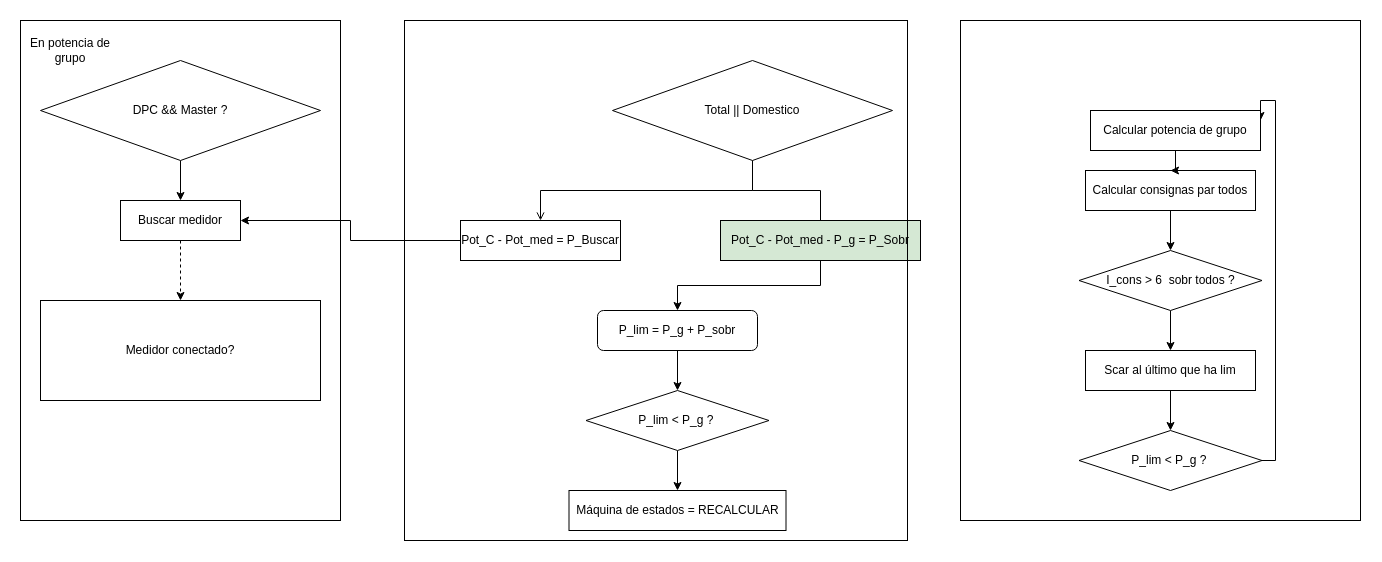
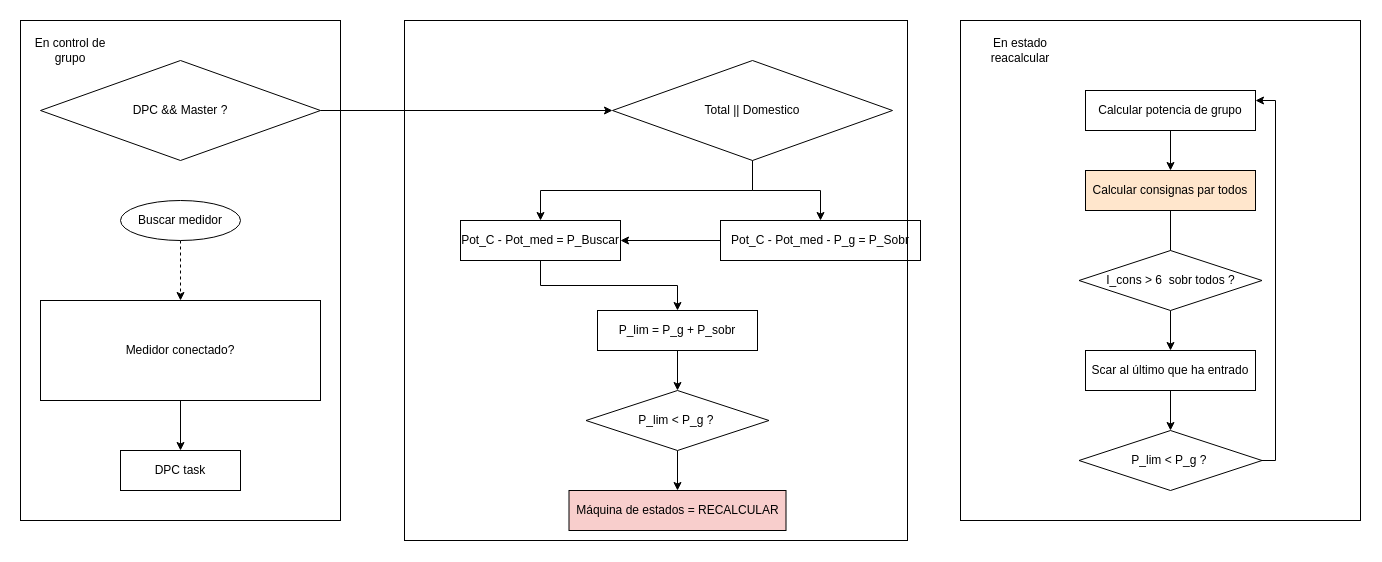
(71, 51) -> (71, 51)
none -> (1021, 51)
(1176, 131) -> (1171, 111)
(181, 177) -> (463, 111)
(1171, 191) -> (1171, 191)
(541, 214) -> (541, 212)
(821, 215) -> (821, 212)
(181, 221) -> (181, 221)
(351, 235) -> (595, 286)
(821, 241) -> (821, 241)
(1171, 242) -> (1171, 245)
(763, 286) -> (674, 241)
(678, 331) -> (678, 331)
(1171, 371) -> (1171, 371)
none -> (181, 422)
none -> (181, 471)
(678, 511) -> (678, 511)
